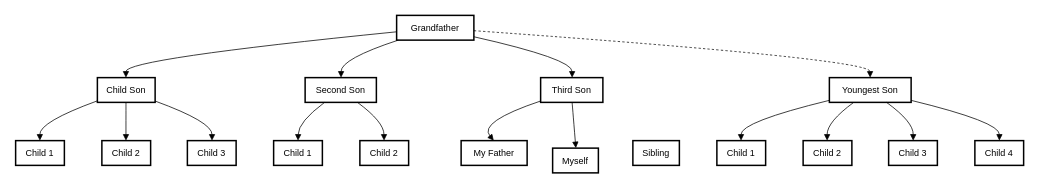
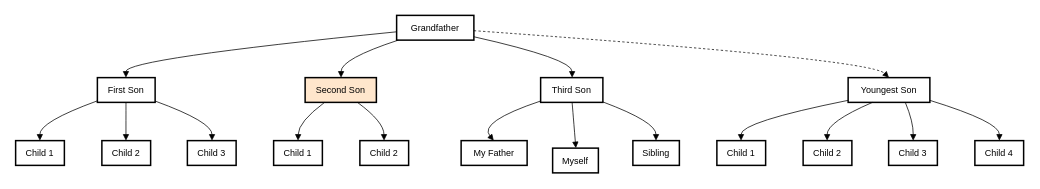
(126, 90) -> (126, 90)
(341, 90) -> (341, 90)
(870, 90) -> (889, 90)
none -> (631, 114)
